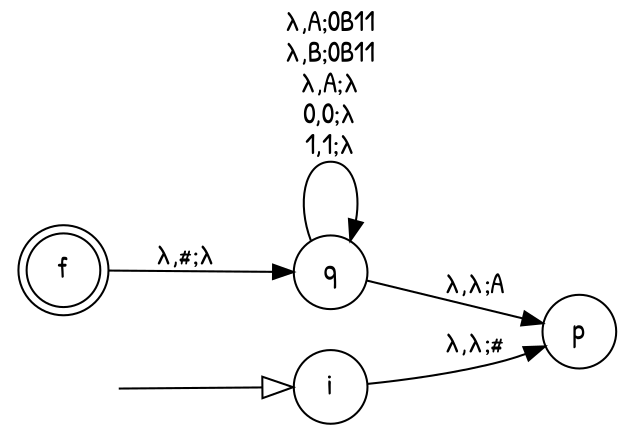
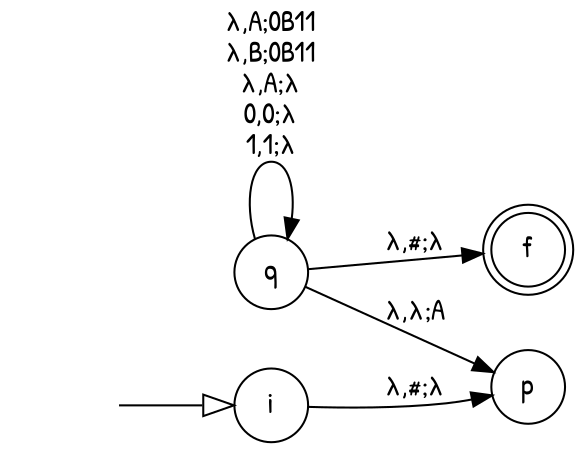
(191, 271) -> (385, 262)
(475, 345) -> (416, 388)
